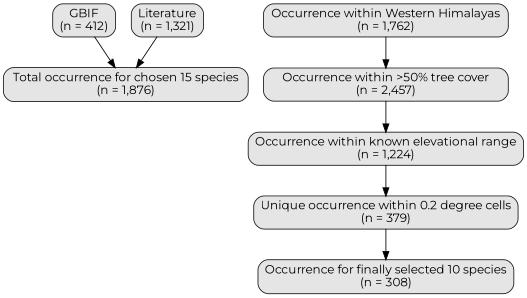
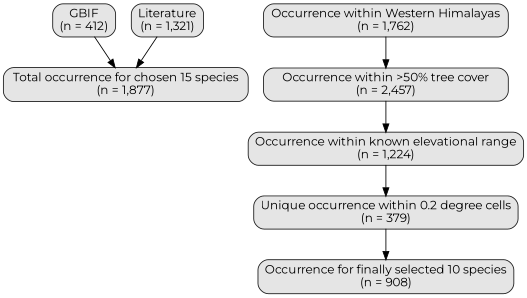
(126, 85) -> (126, 85)
(386, 277) -> (386, 277)
